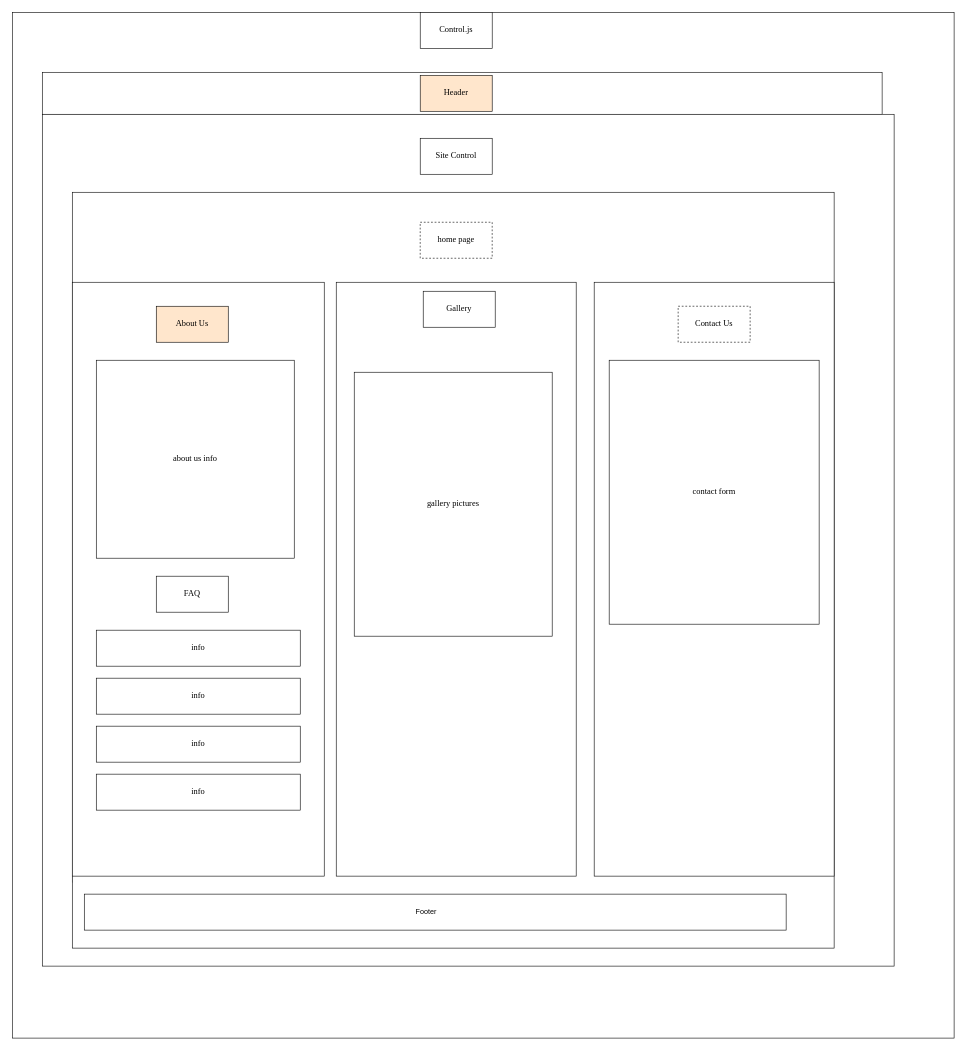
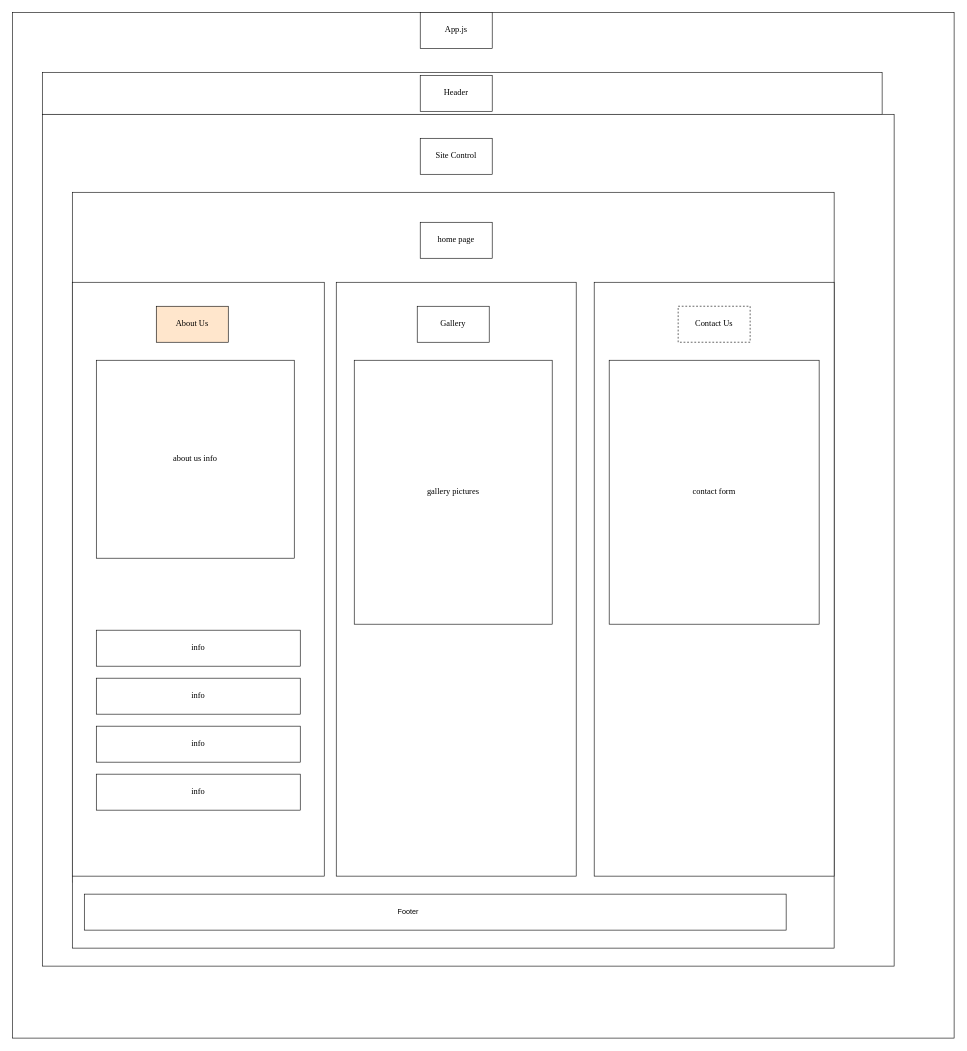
(456, 30) -> (456, 30)
(456, 93) -> (456, 93)
(456, 240) -> (456, 240)
(459, 309) -> (453, 324)
(453, 504) -> (453, 492)
(192, 594) -> none
(426, 912) -> (408, 912)
